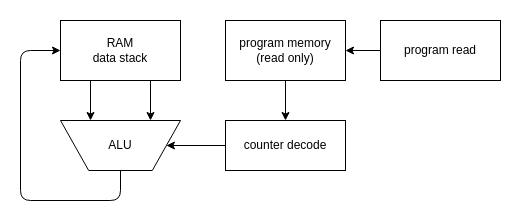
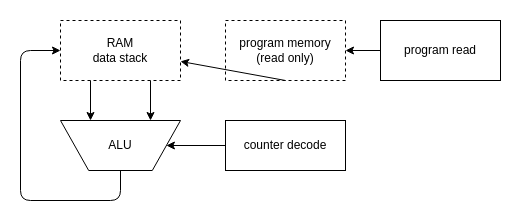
(121, 51) -> (121, 51)
(286, 51) -> (286, 51)
(286, 97) -> (236, 72)
